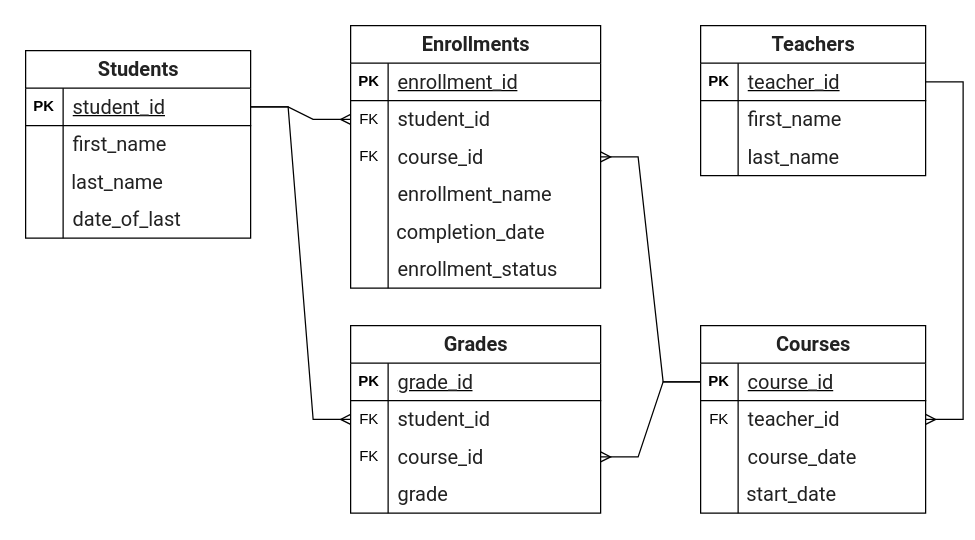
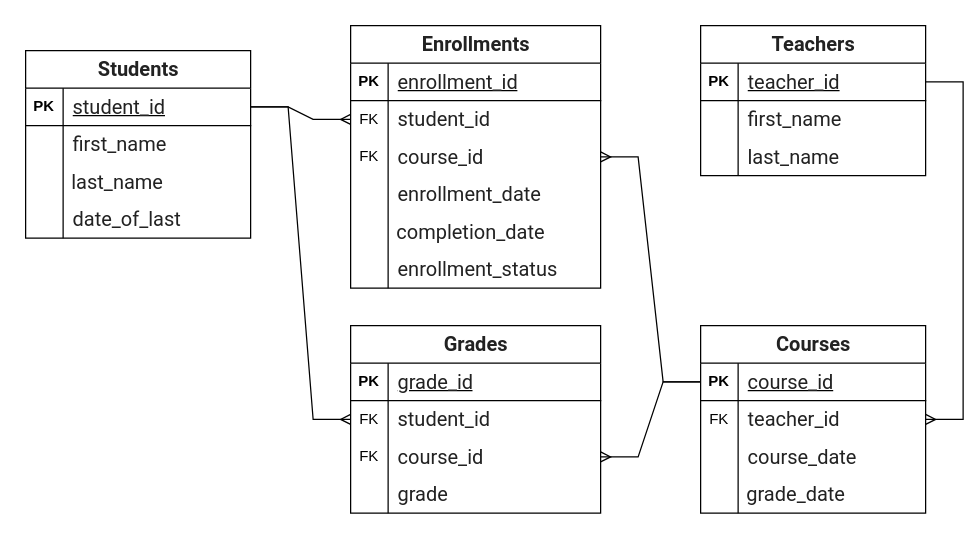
(457, 194) -> (457, 194)
(789, 494) -> (789, 494)
